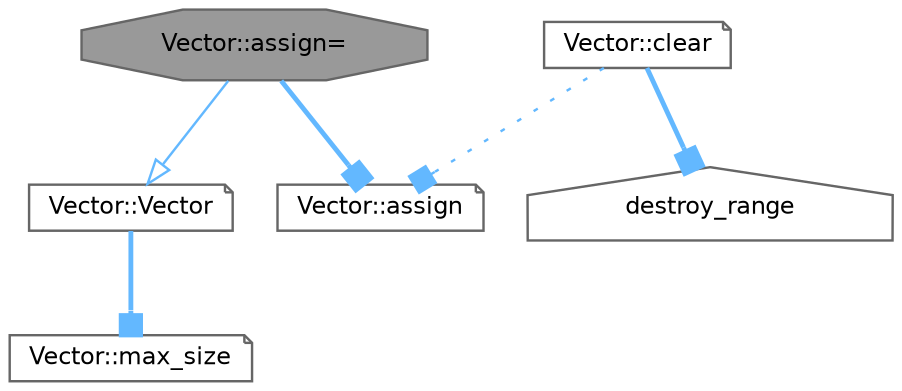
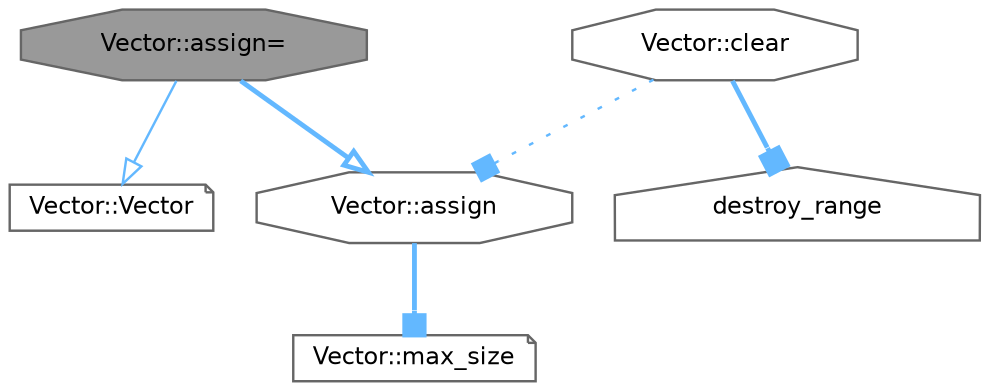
(637, 45) -> (715, 45)
(315, 123) -> (294, 119)
(381, 208) -> (414, 208)
(131, 271) -> (414, 277)
